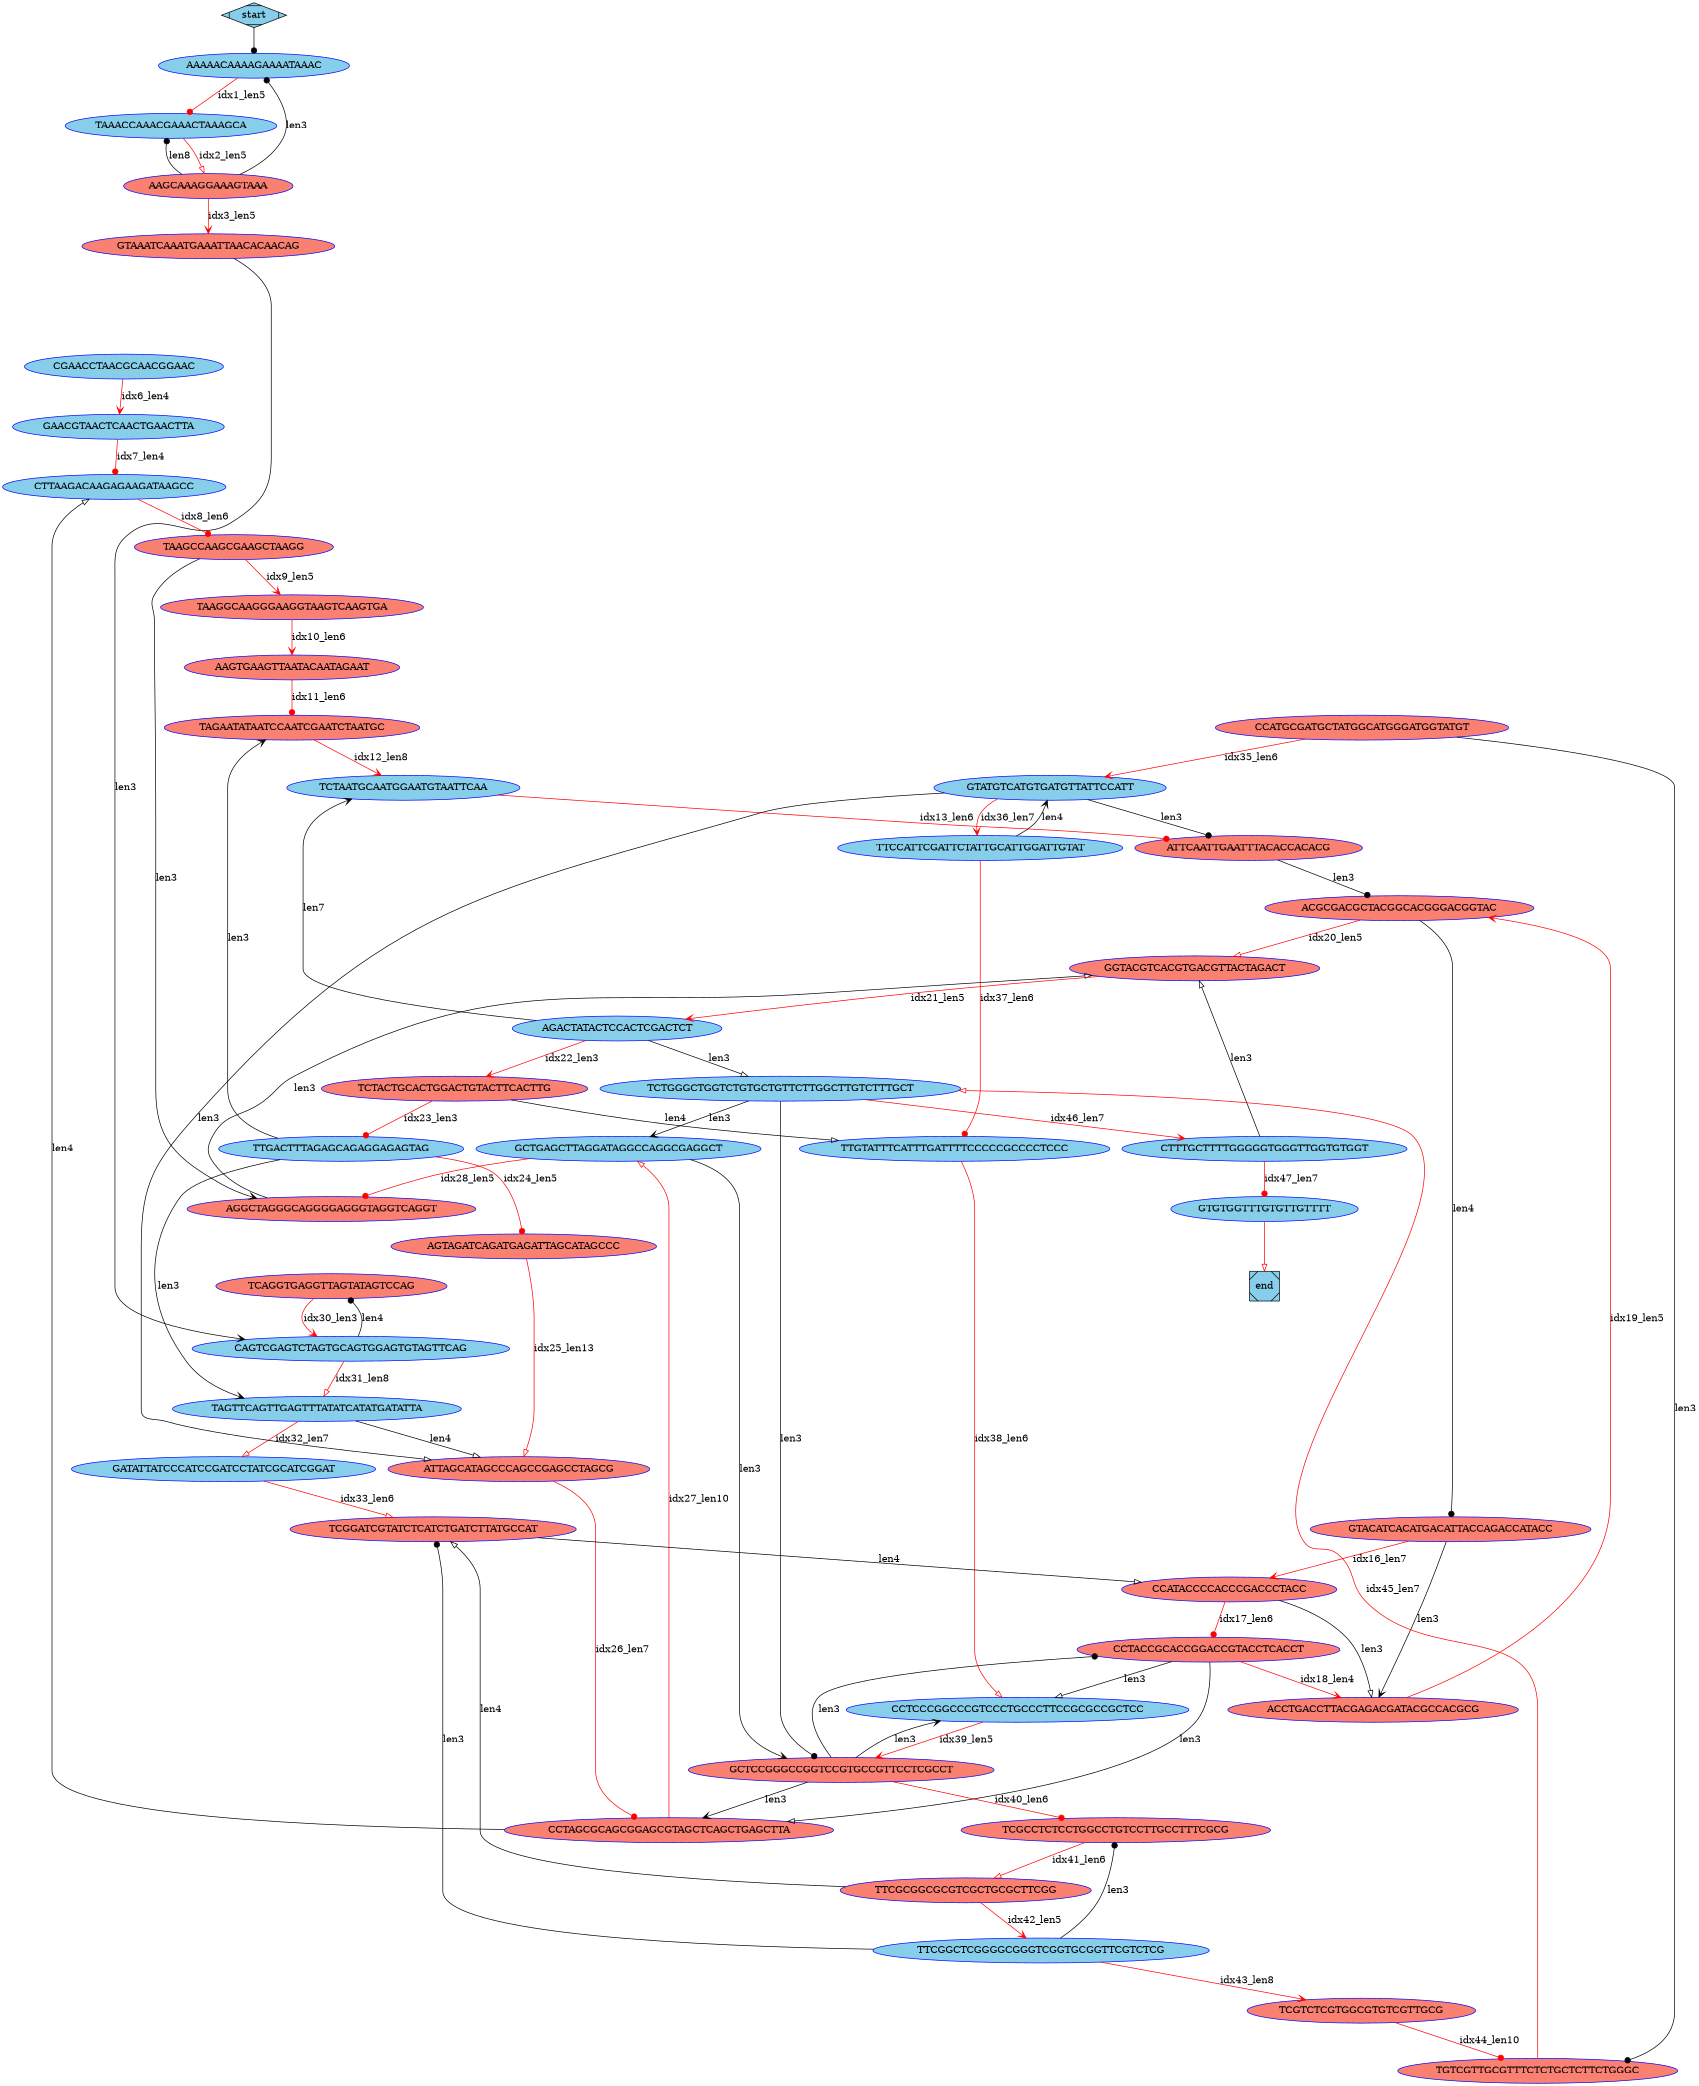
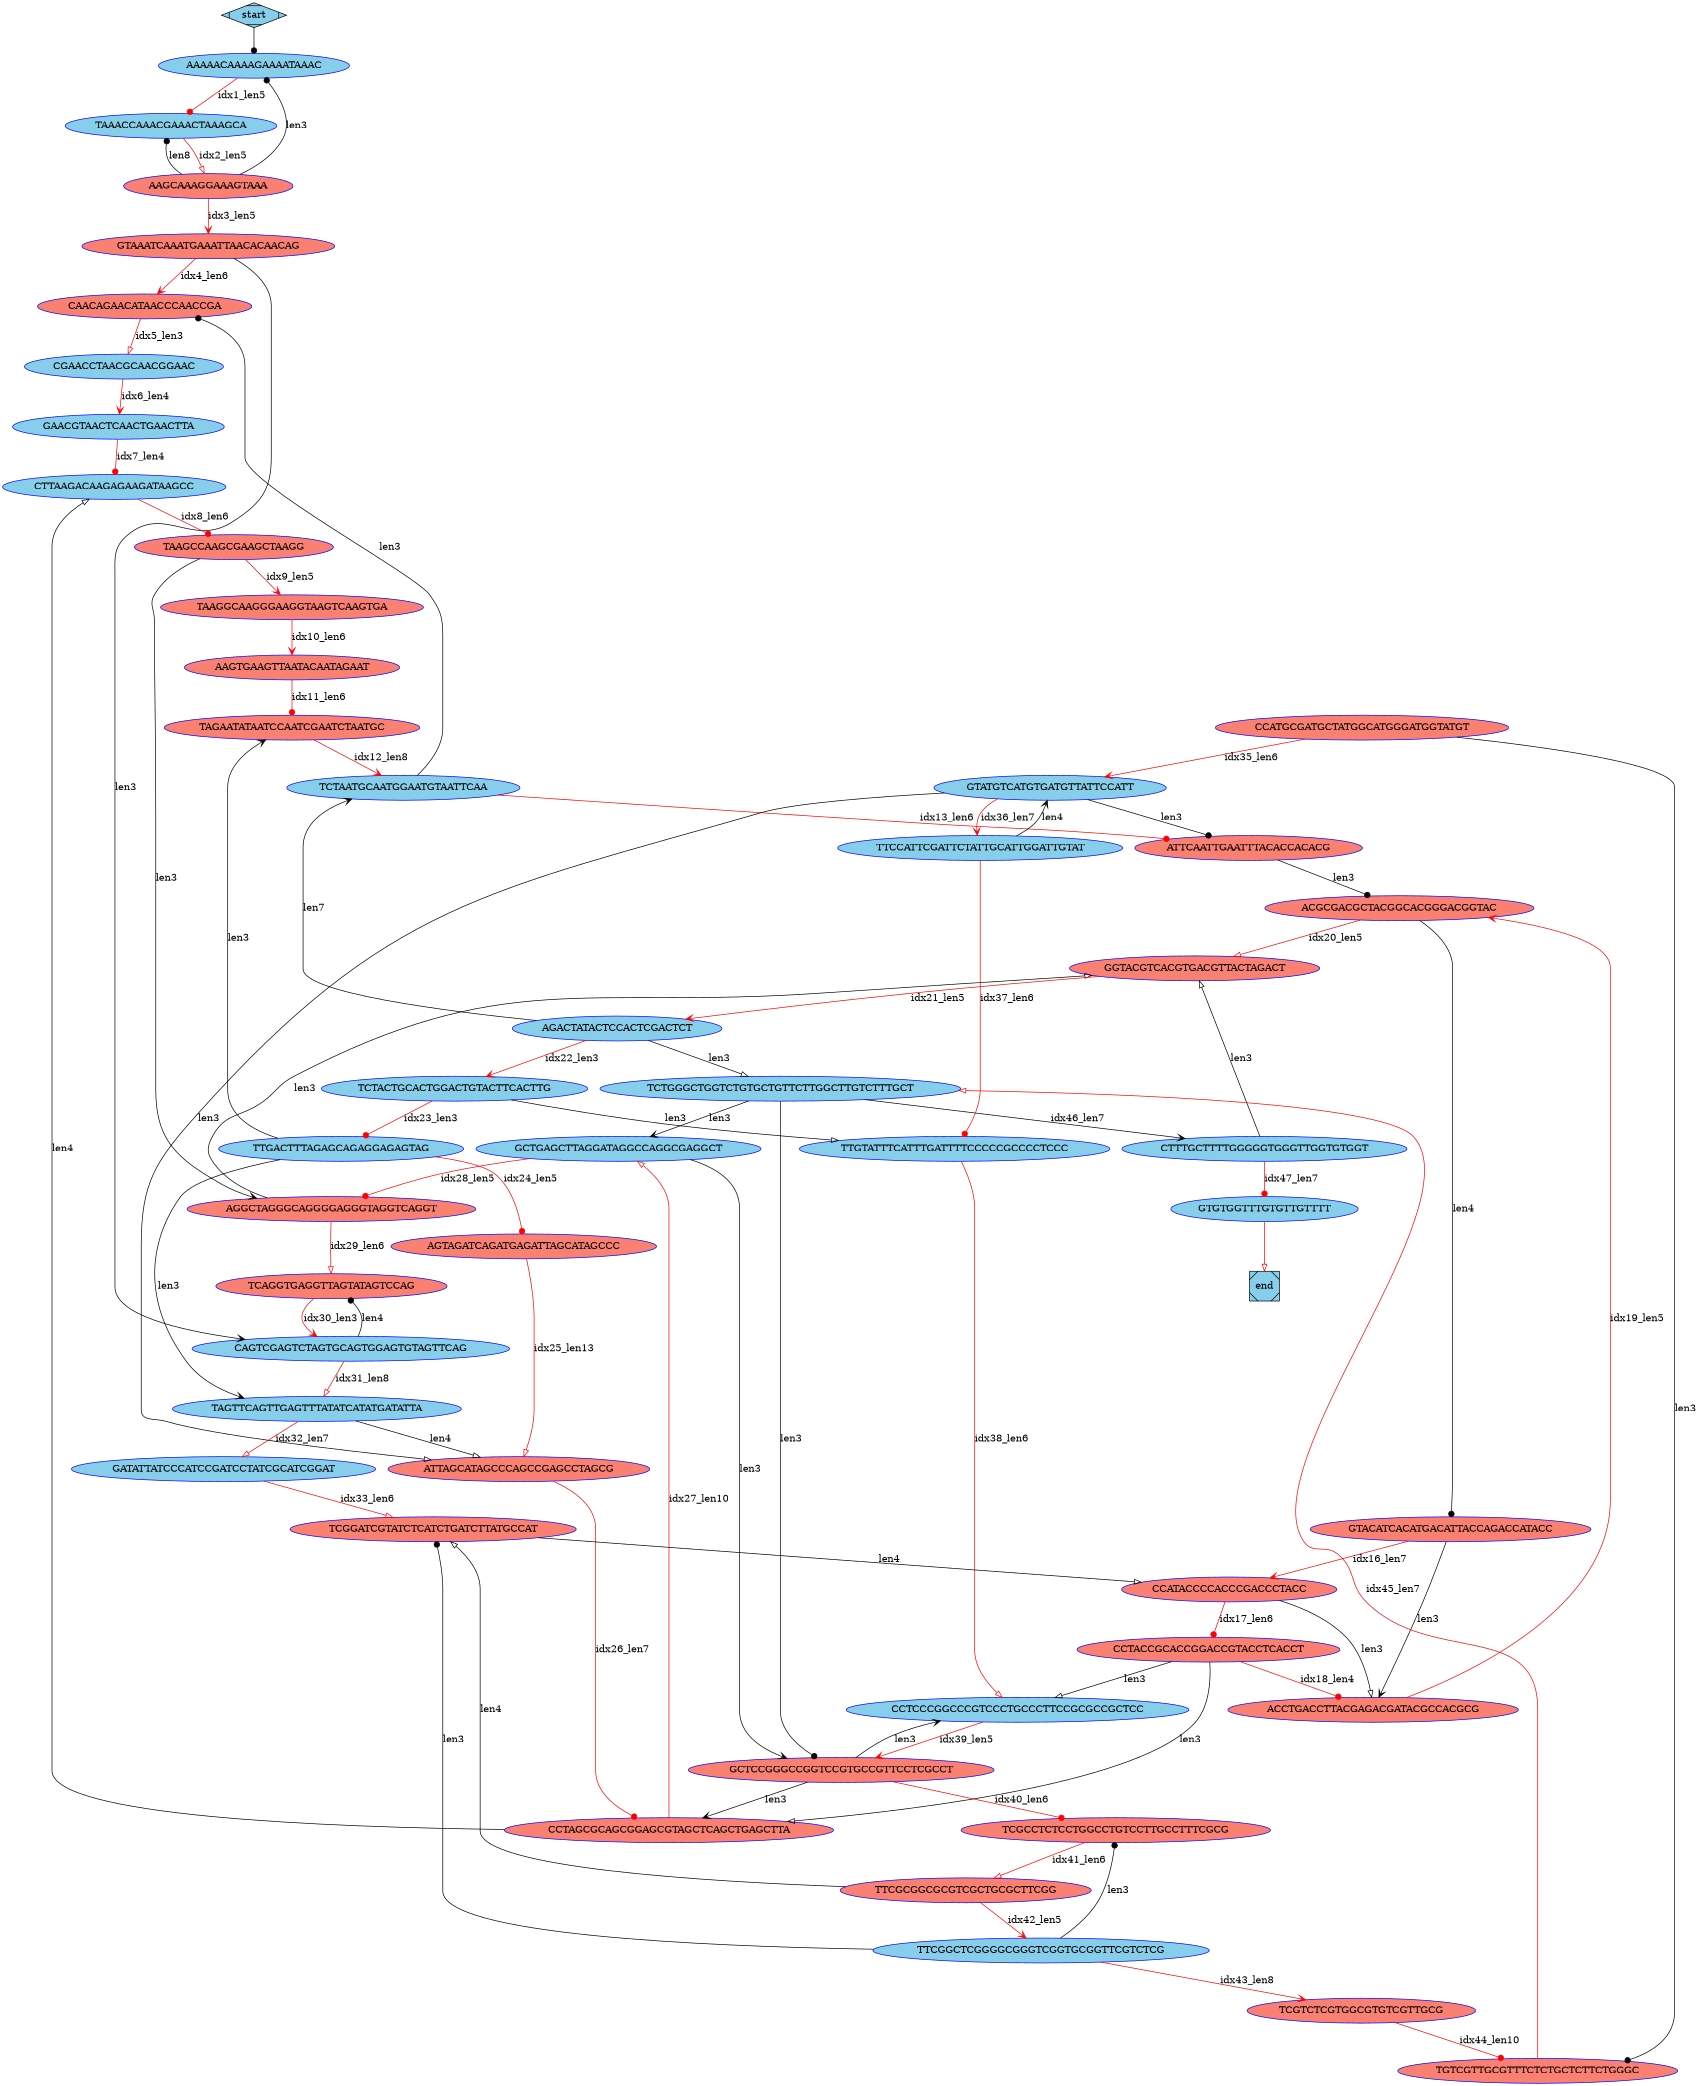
none -> (145, 306)
(455, 1089) -> (455, 1089)
(676, 1119) -> (676, 1119)
(1022, 1119) -> (1022, 1119)
none -> (331, 1244)
(920, 1672) -> none
(1288, 1679) -> (1288, 1679)
